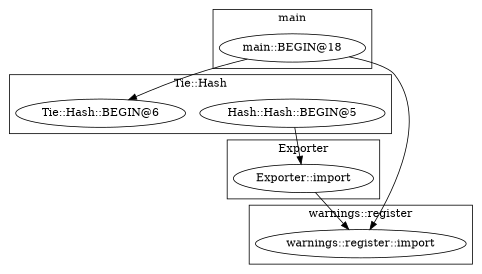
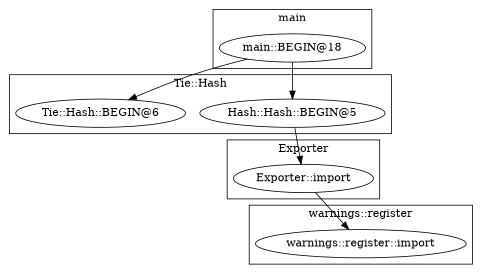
(409, 126) -> (292, 80)
